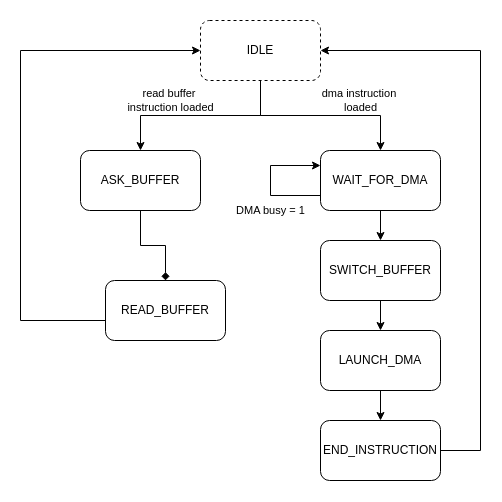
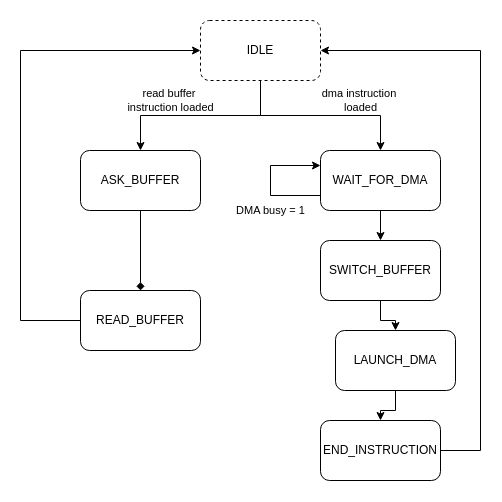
(166, 311) -> (141, 321)
(381, 361) -> (396, 361)
